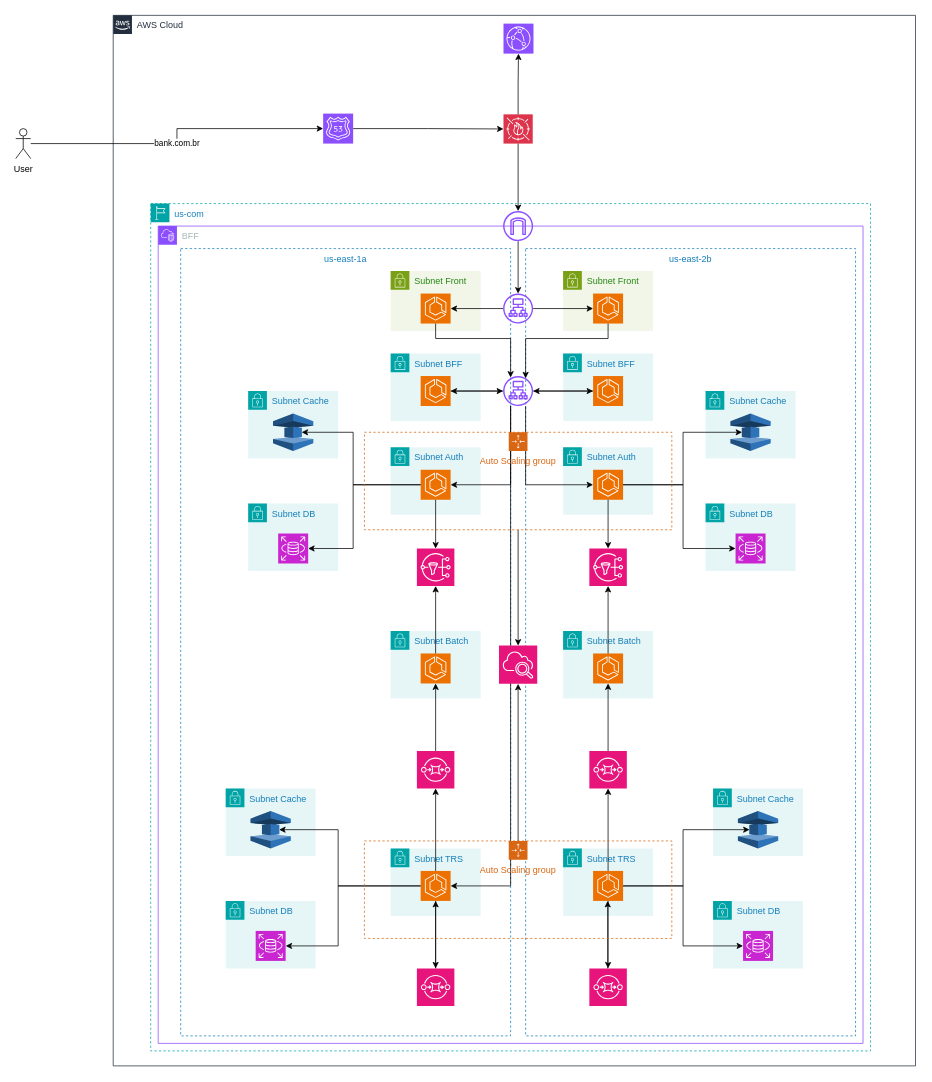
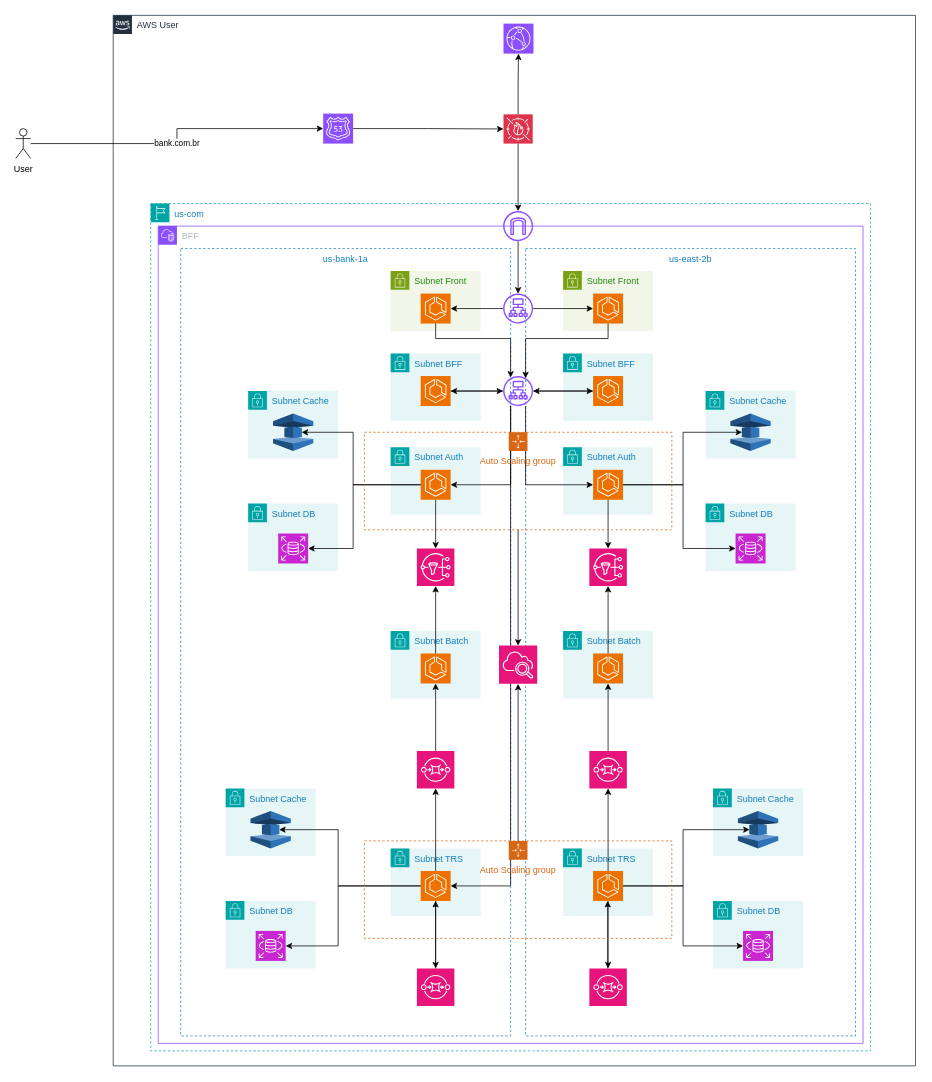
(157, 26) -> (156, 26)
(345, 259) -> (345, 259)
